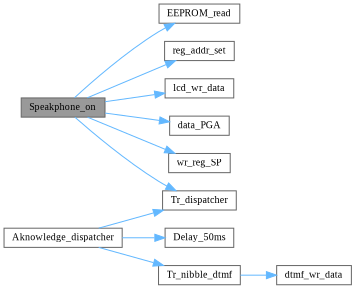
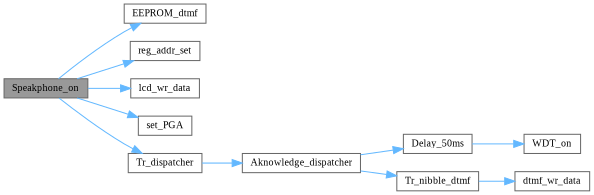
(199, 14) -> (165, 14)
(199, 126) -> (165, 126)
none -> (552, 144)
(199, 163) -> none
(126, 221) -> (217, 163)
